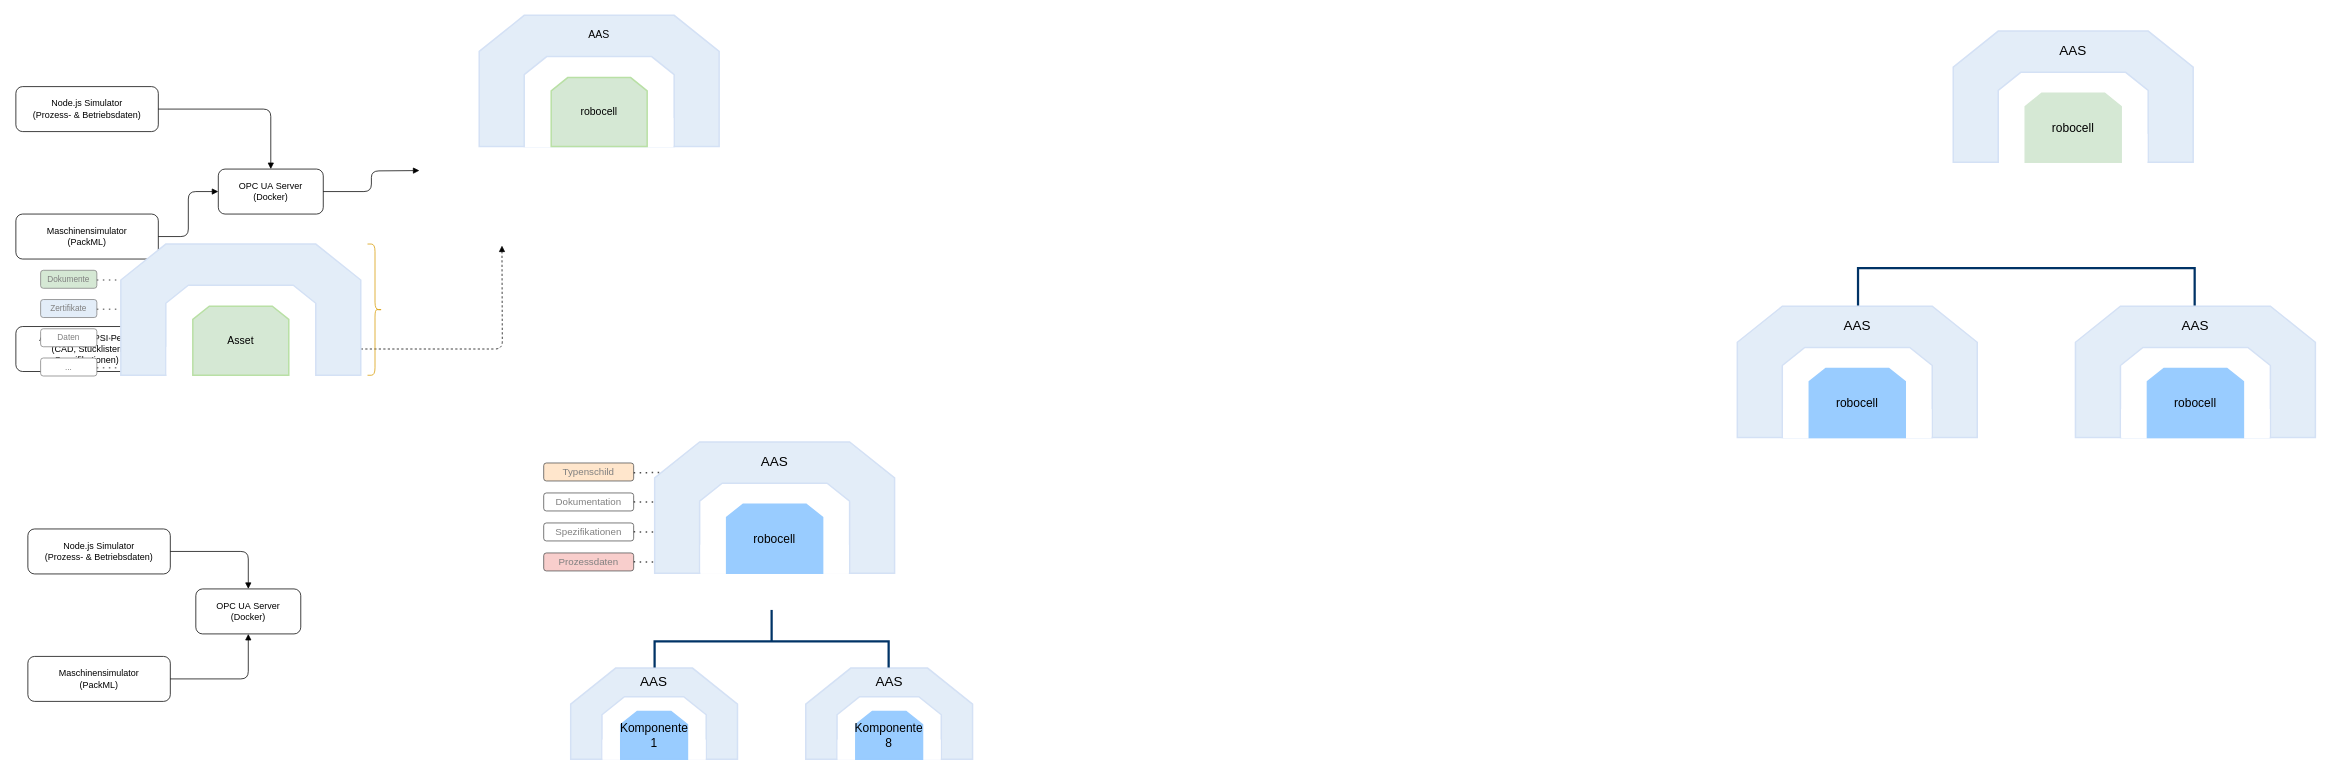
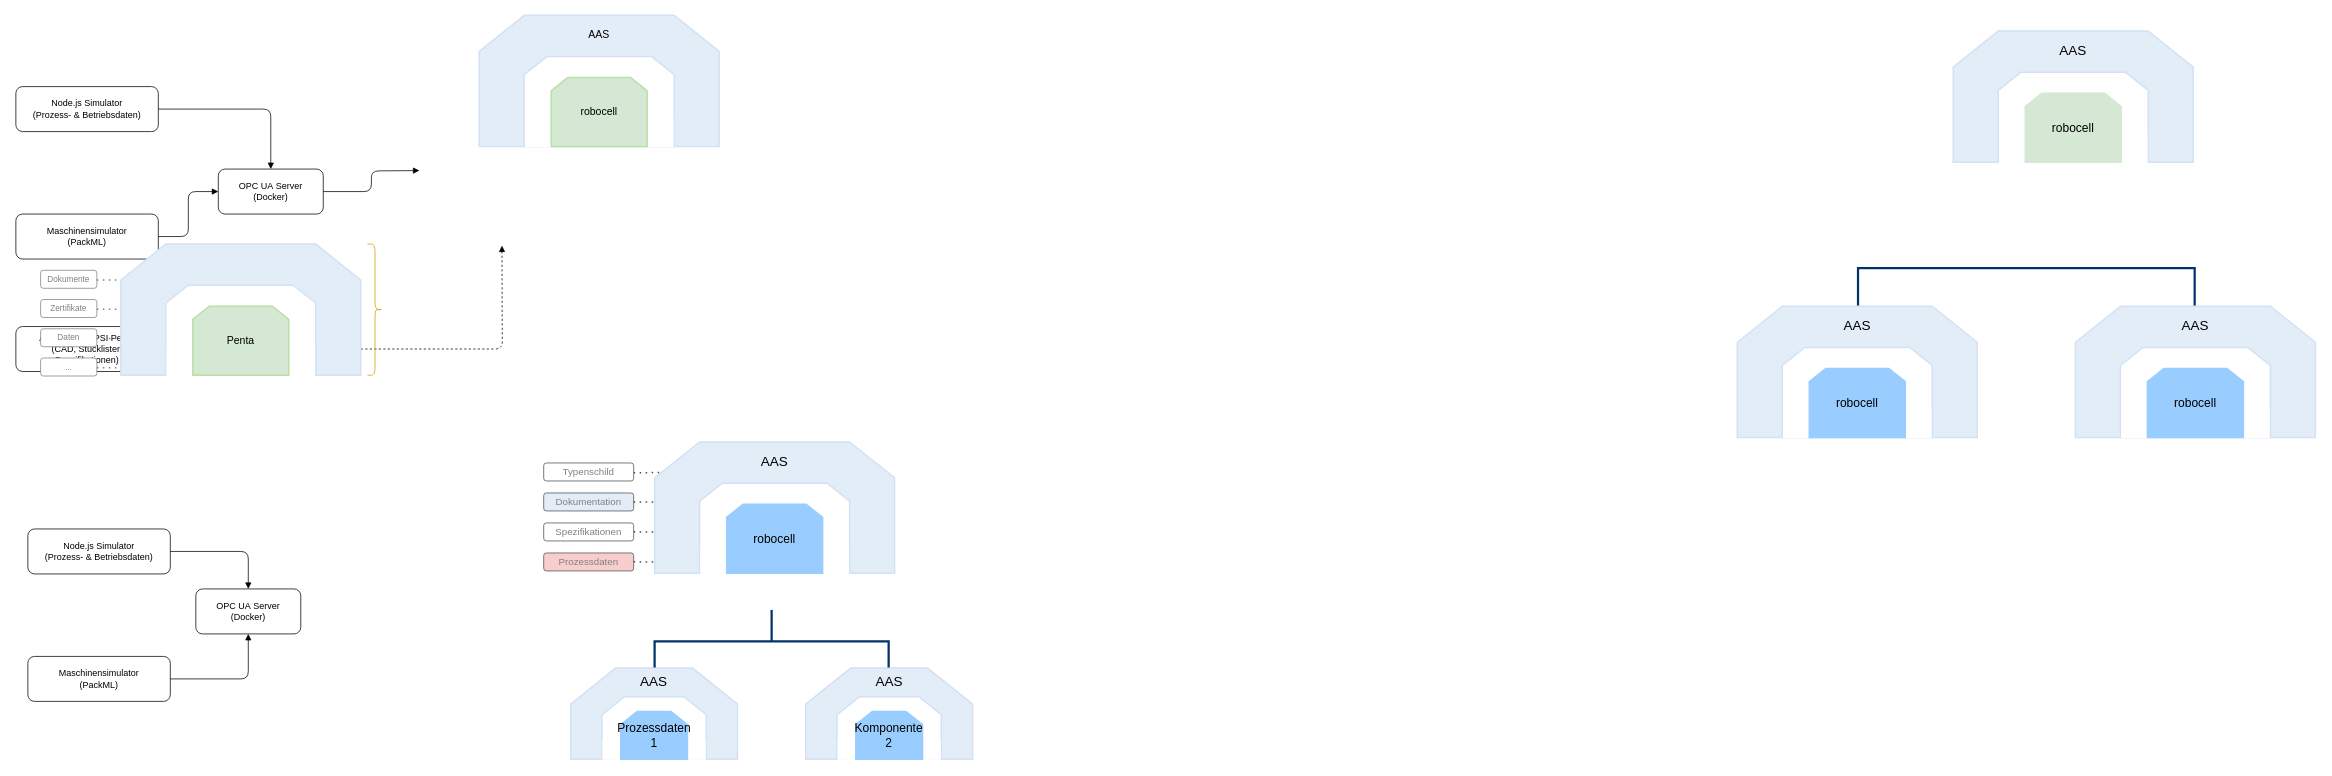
(68, 279) -> (68, 279)
(68, 309) -> (68, 309)
(240, 341) -> (240, 341)
(588, 472) -> (588, 472)
(588, 502) -> (588, 502)
(654, 735) -> (654, 735)
(889, 735) -> (889, 735)
